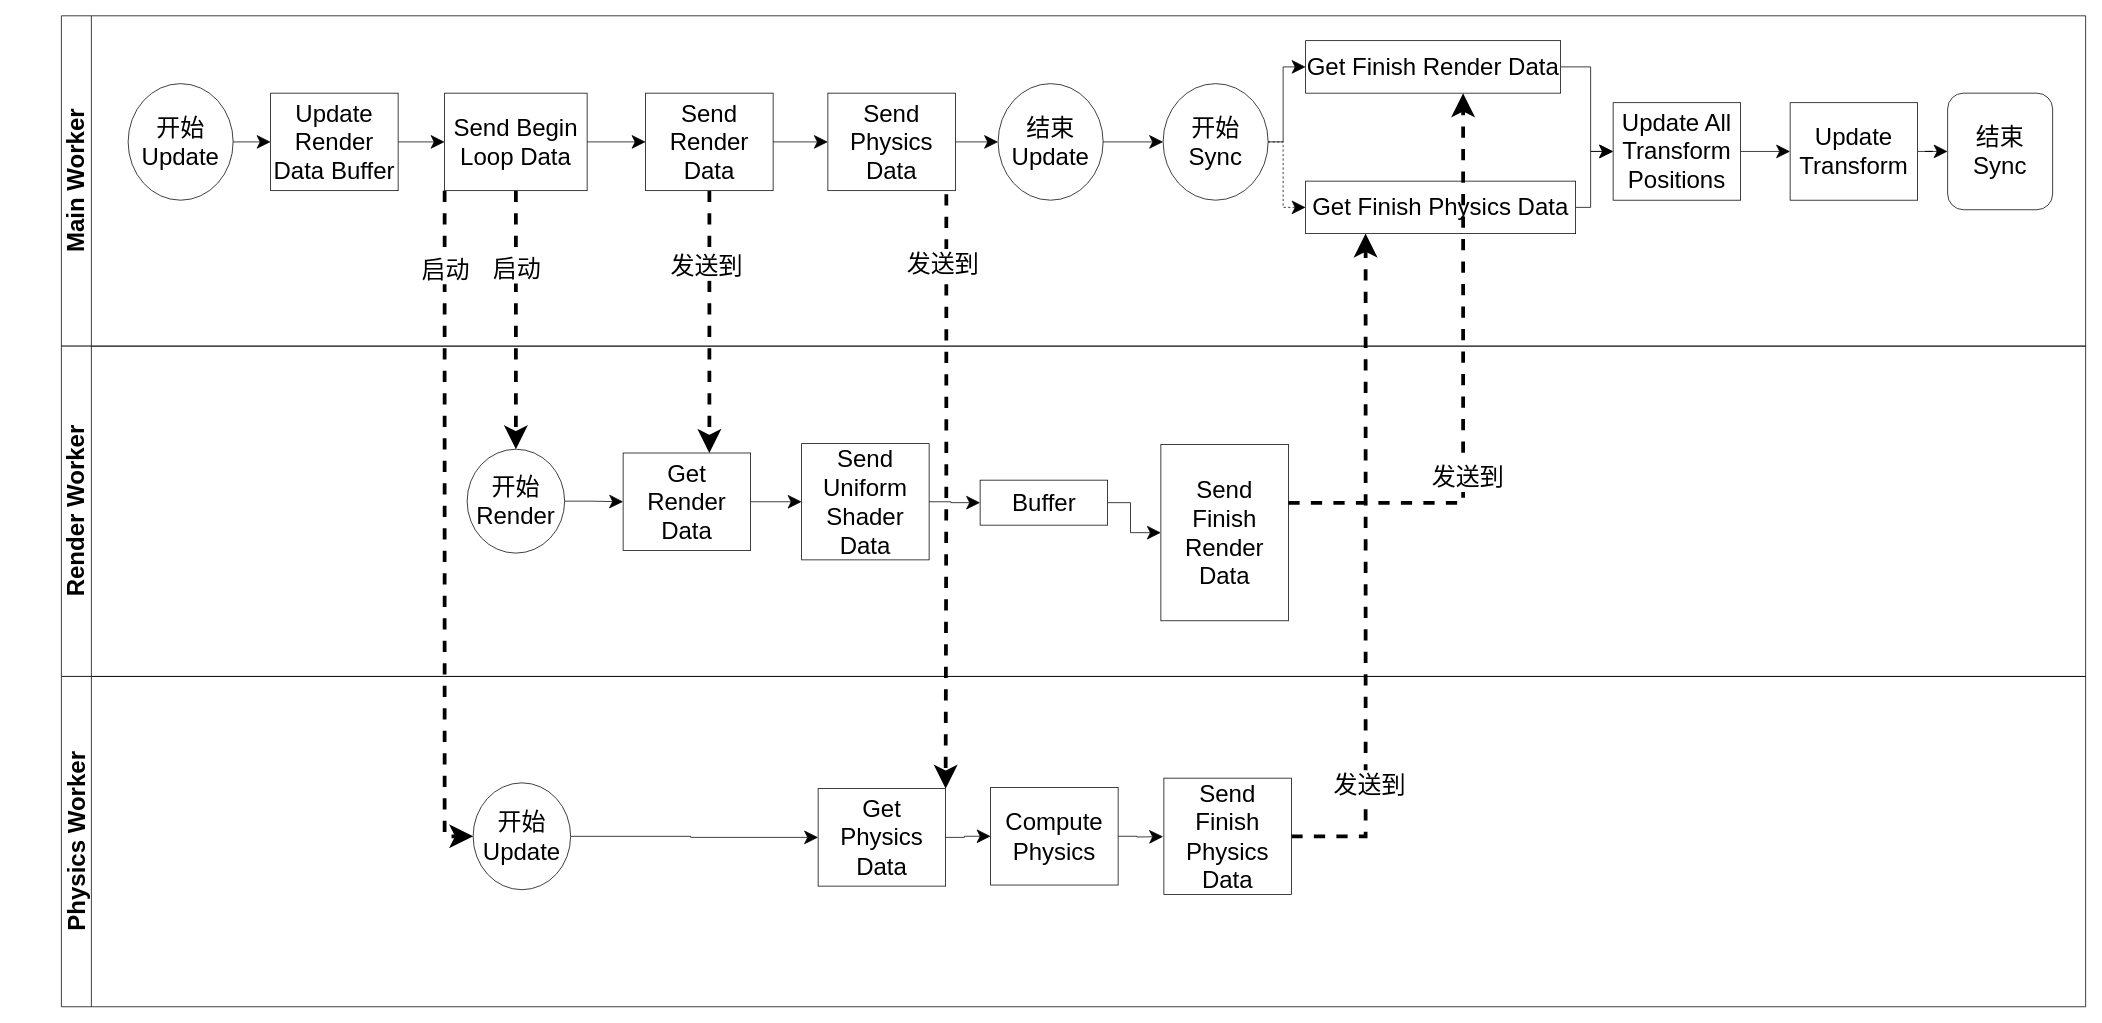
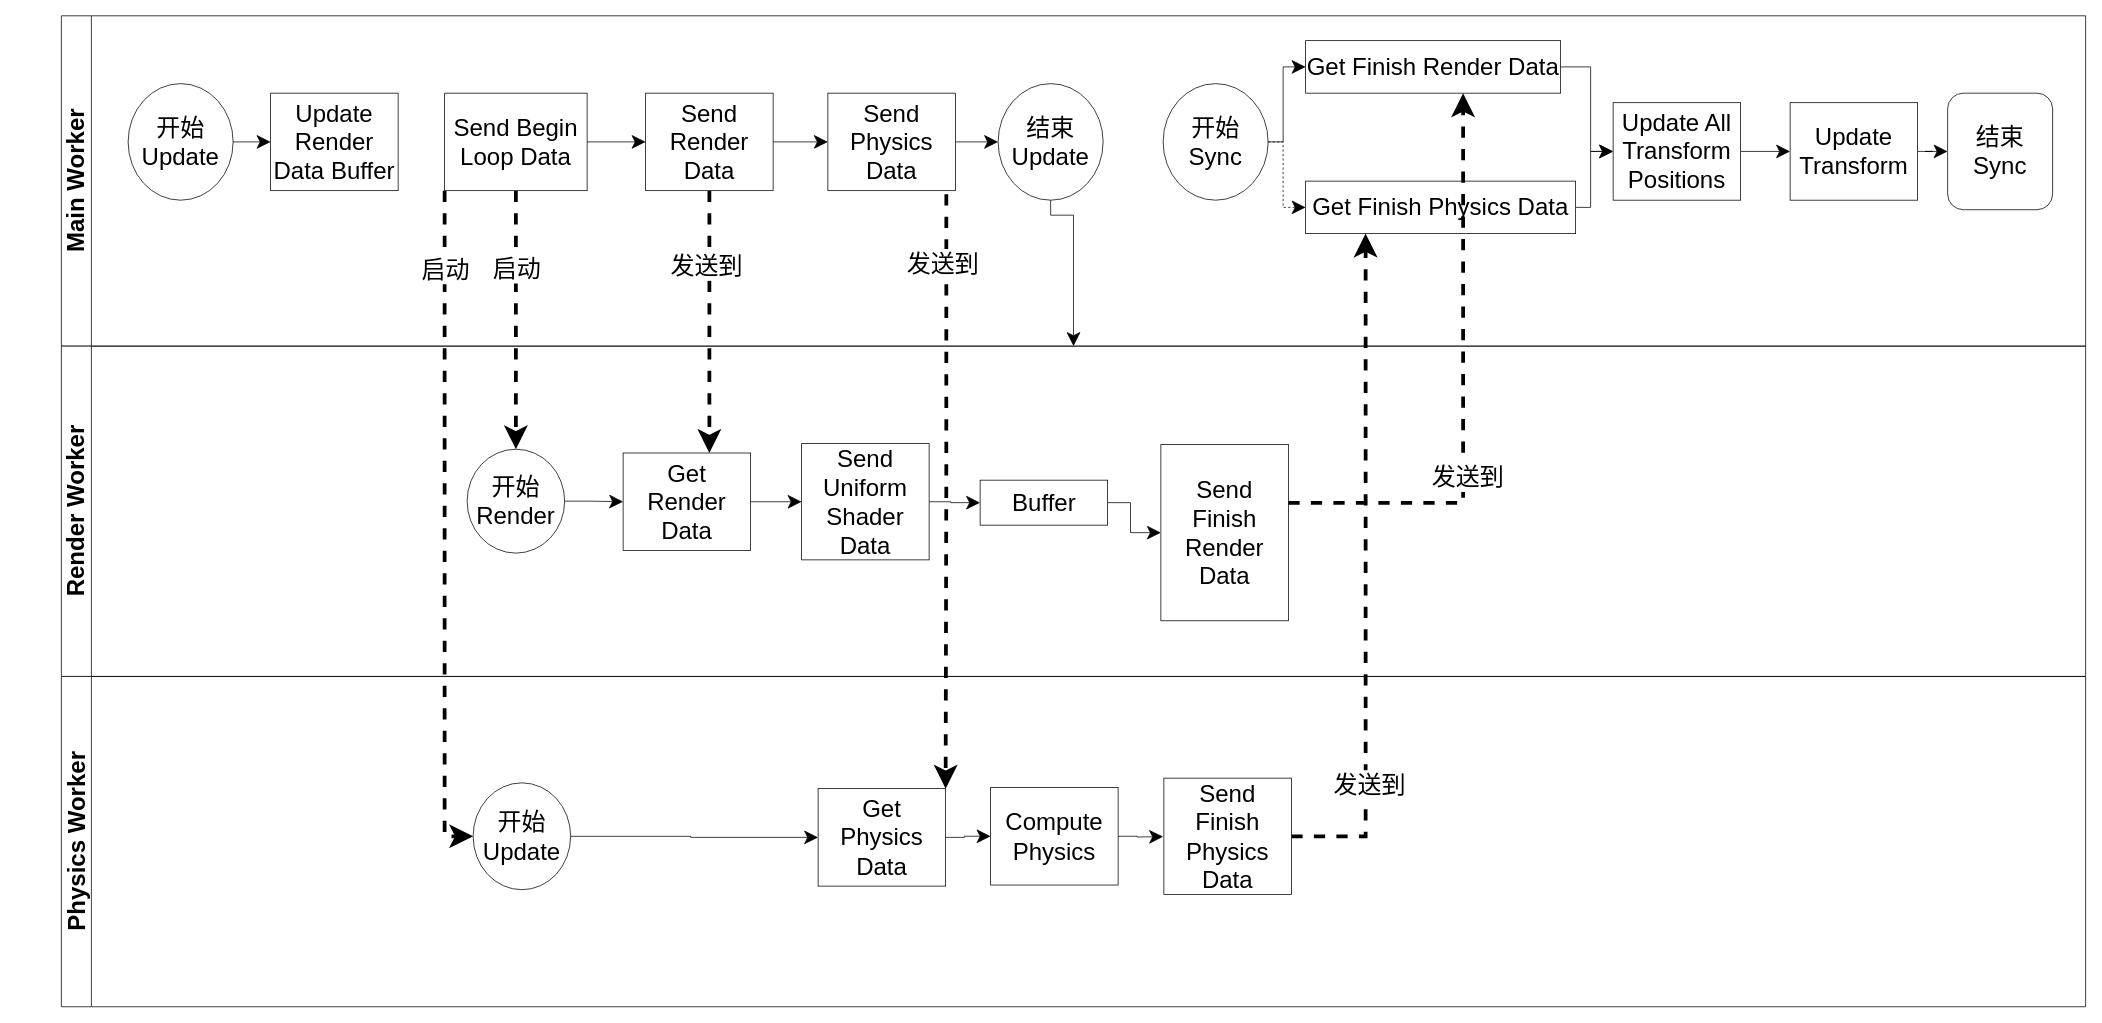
(432, 142) -> none
(1150, 142) -> (1073, 257)
